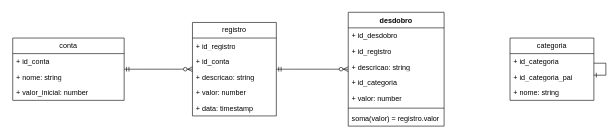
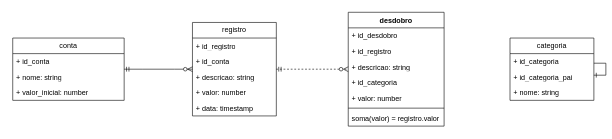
(311, 69) -> (311, 69)
